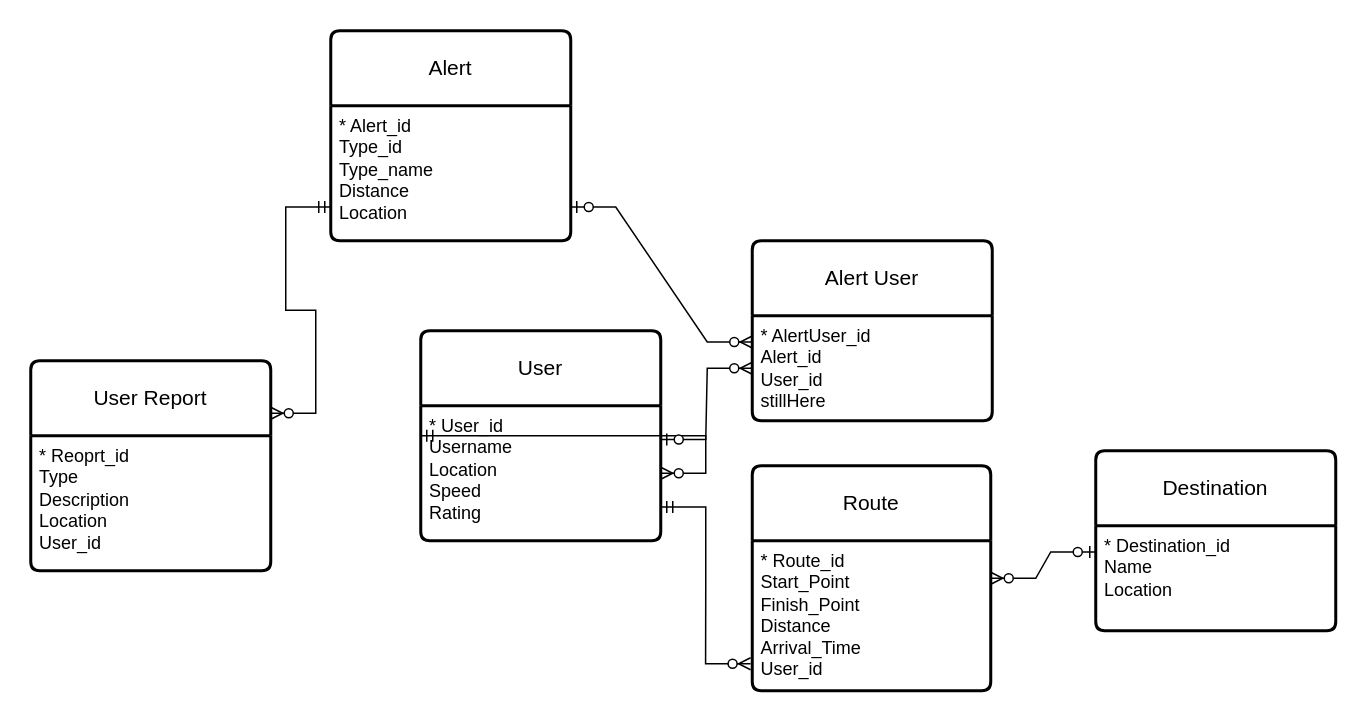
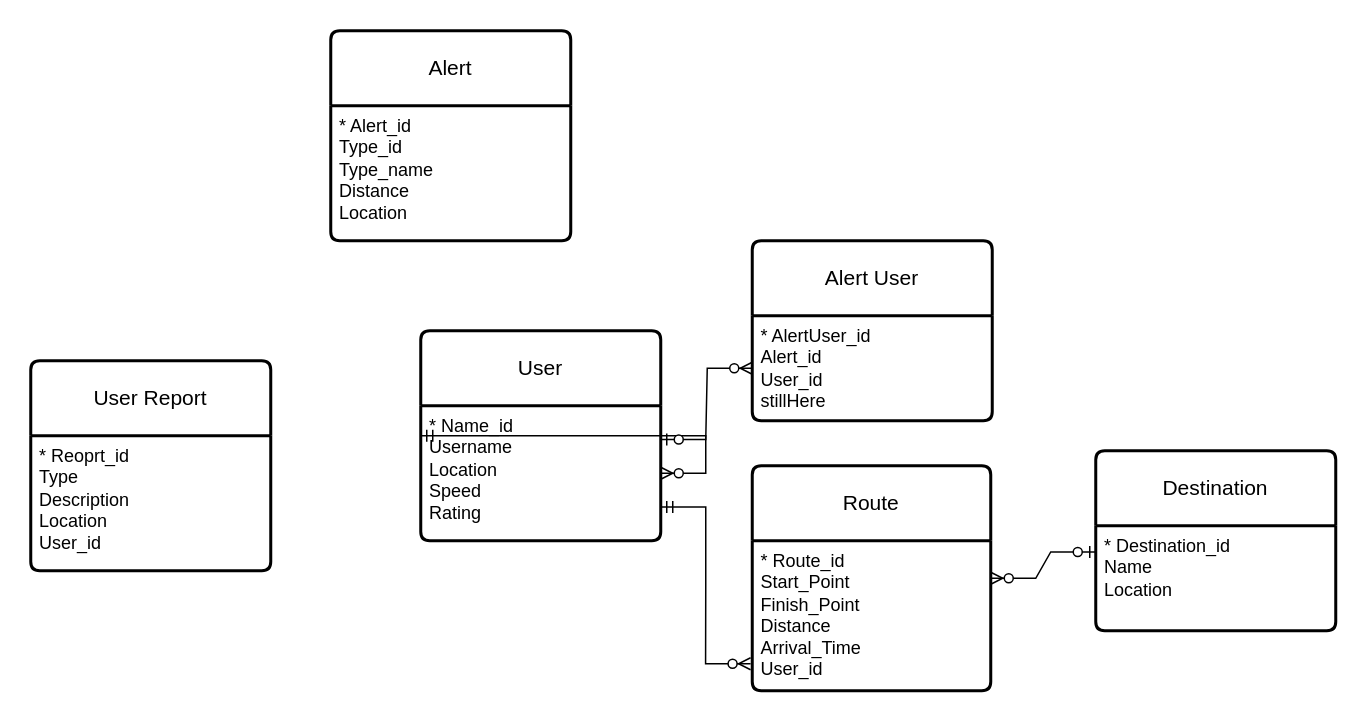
(661, 274) -> none
(302, 310) -> none
(470, 470) -> (470, 470)
